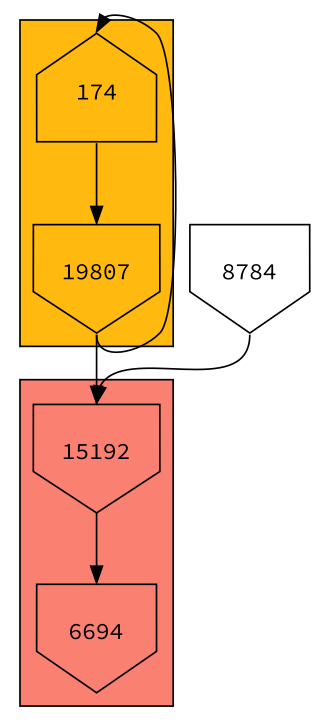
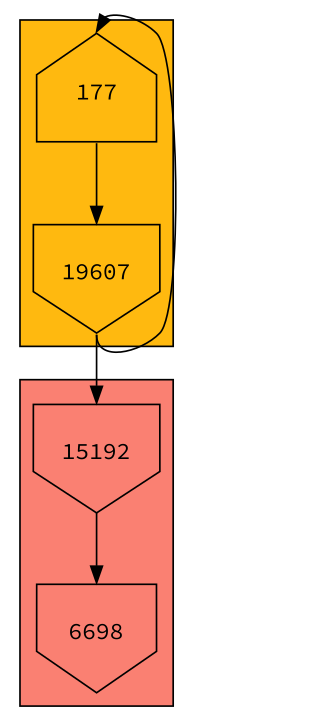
(97, 93) -> (97, 93)
(97, 273) -> (97, 273)
(250, 273) -> none
(97, 633) -> (97, 633)
